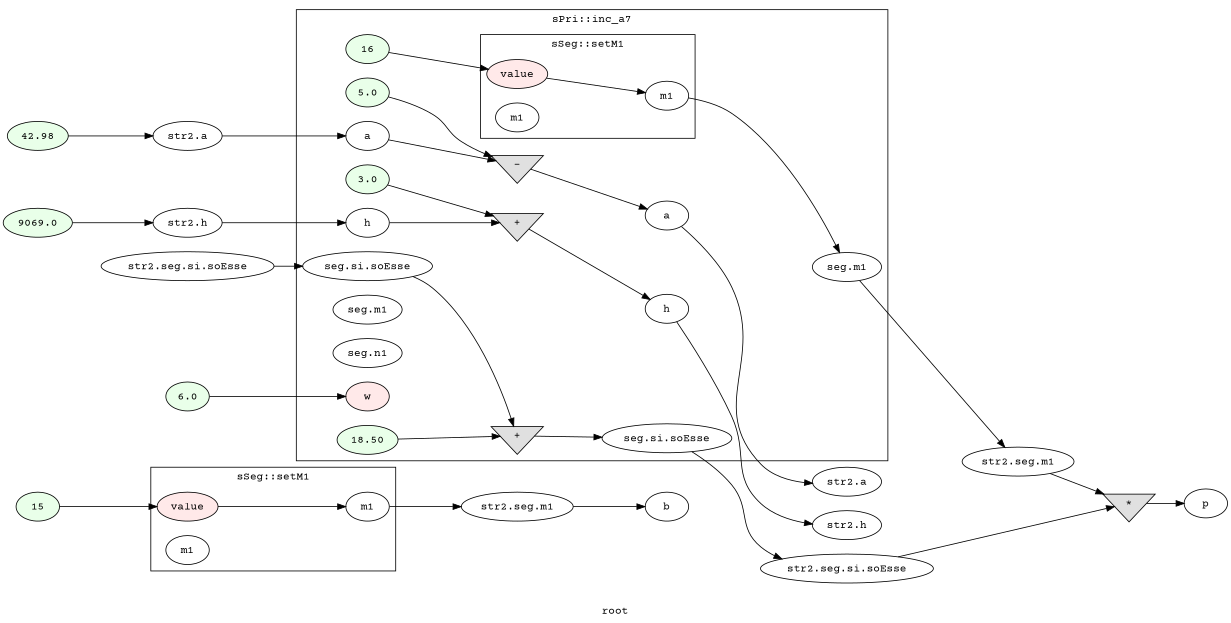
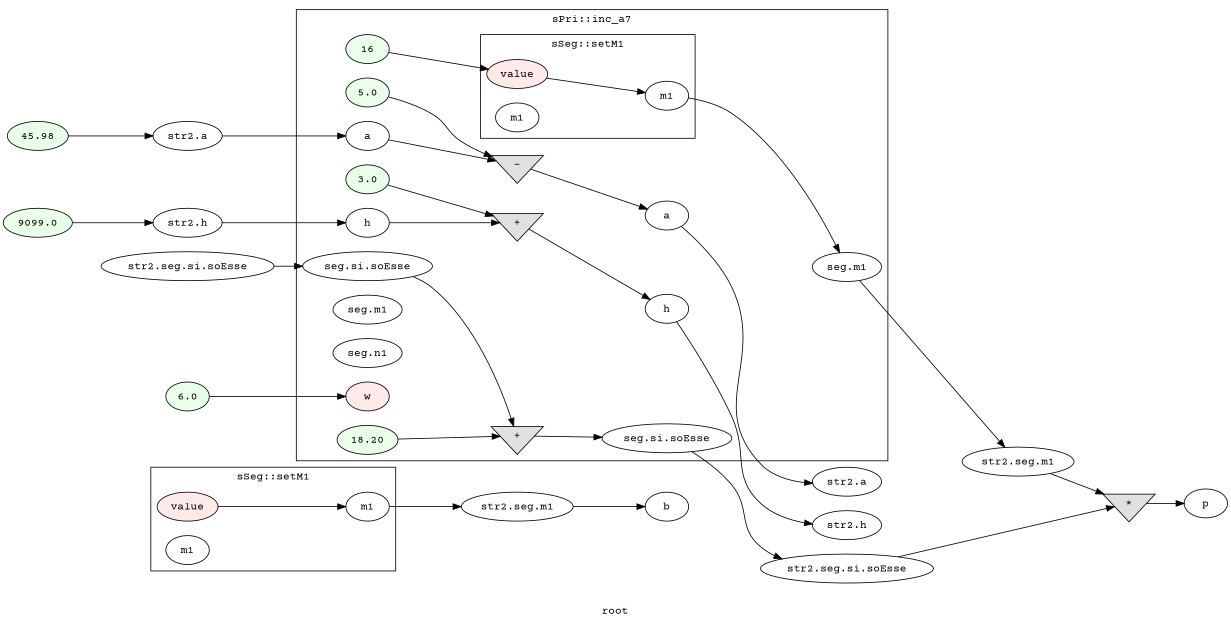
(38, 136) -> (38, 136)
(38, 223) -> (38, 223)
(368, 440) -> (368, 440)
(38, 507) -> none
